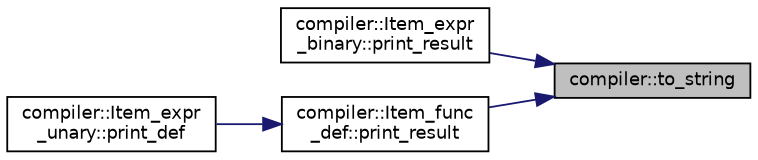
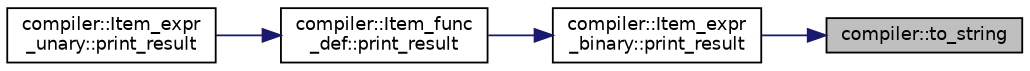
(512, 103) -> (511, 35)
(111, 124) -> (111, 35)
